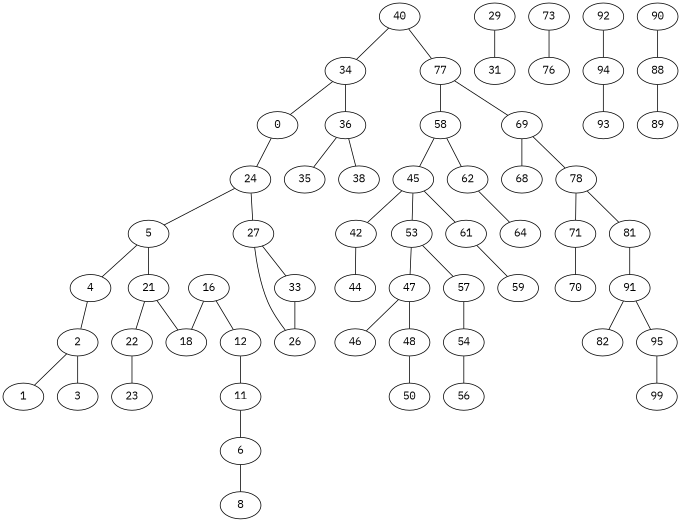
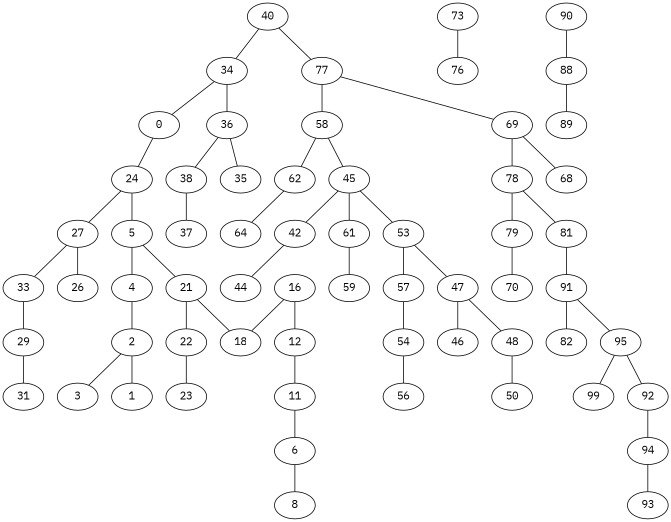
none -> (186, 234)
(575, 234) -> (512, 234)
(295, 315) -> (23, 315)
none -> (634, 370)
